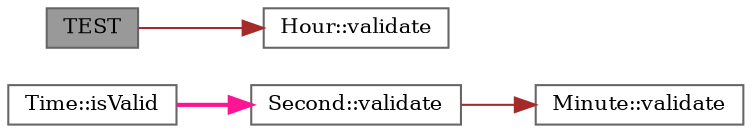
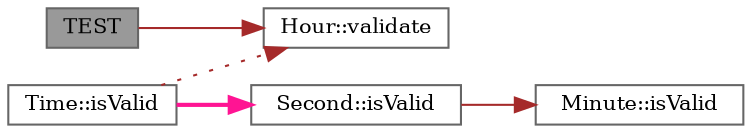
none -> (214, 70)
(356, 105) -> (356, 105)
(640, 105) -> (640, 105)
